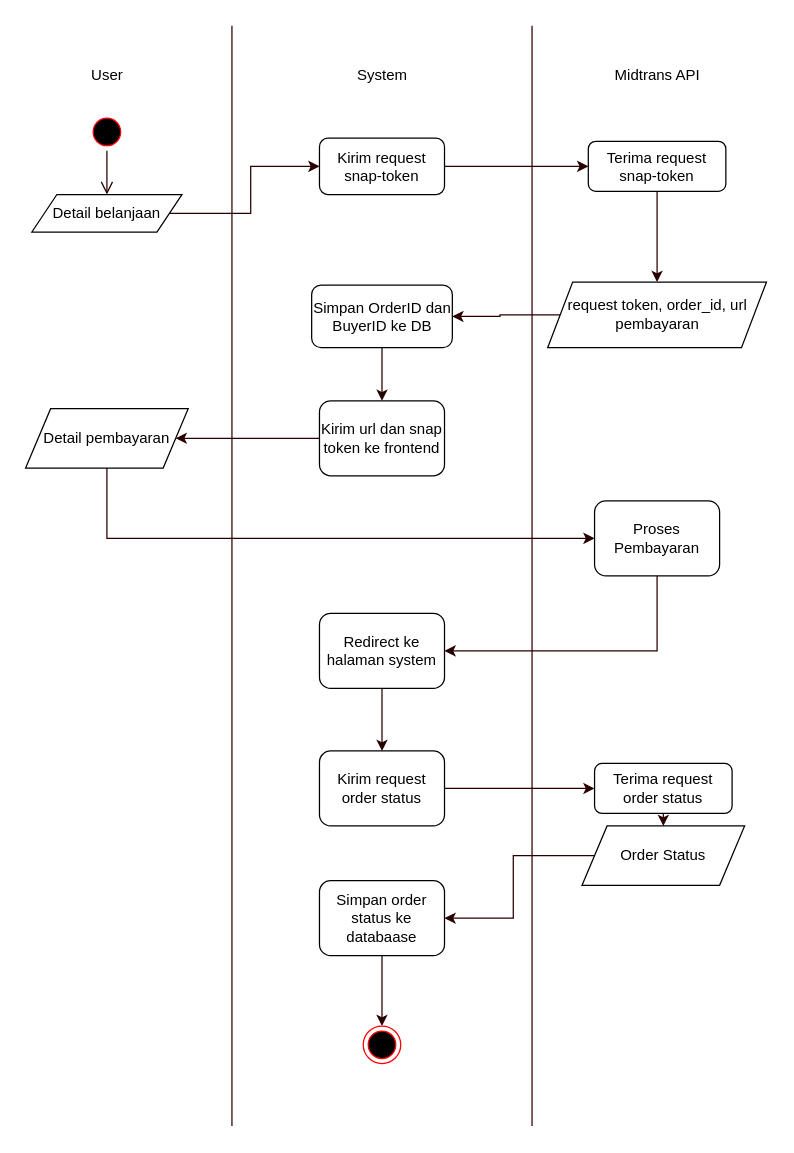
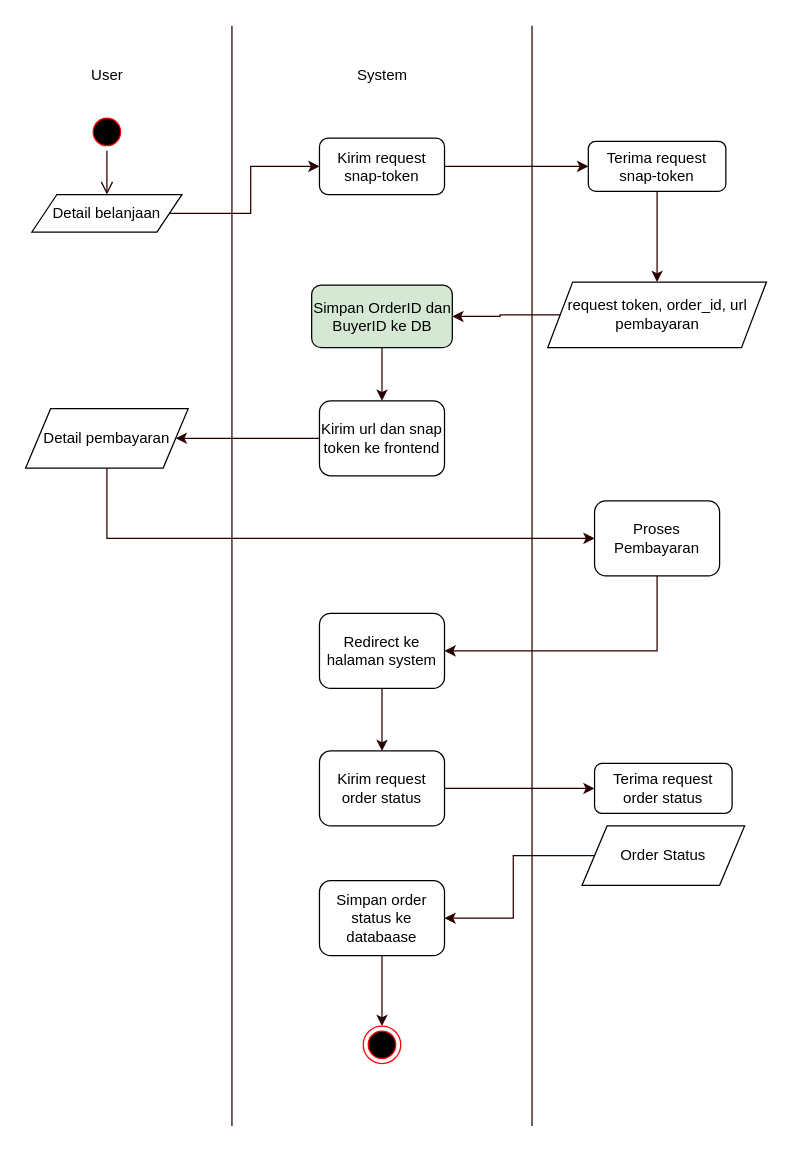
(657, 76) -> none
(382, 316) -> (382, 316)
(663, 815) -> none
